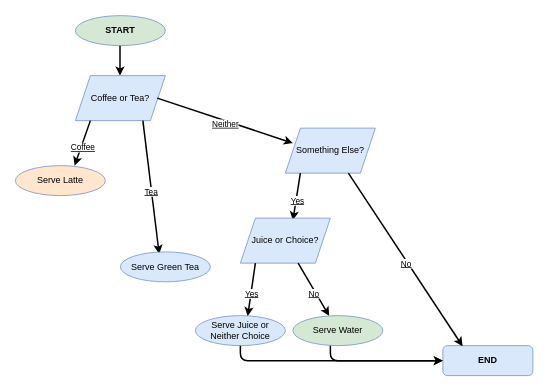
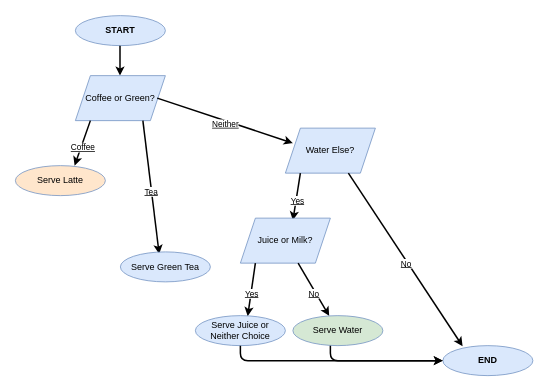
(120, 30) -> (120, 30)
(120, 98) -> (120, 98)
(330, 150) -> (330, 150)
(285, 240) -> (285, 240)
(488, 360) -> (488, 360)
